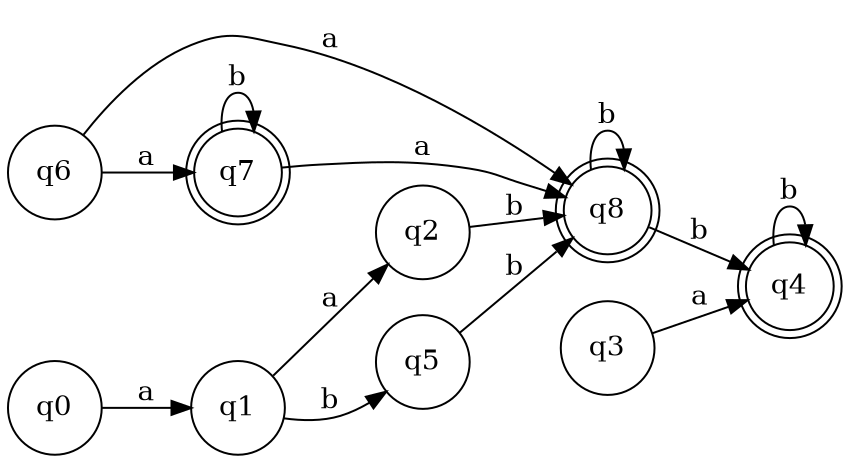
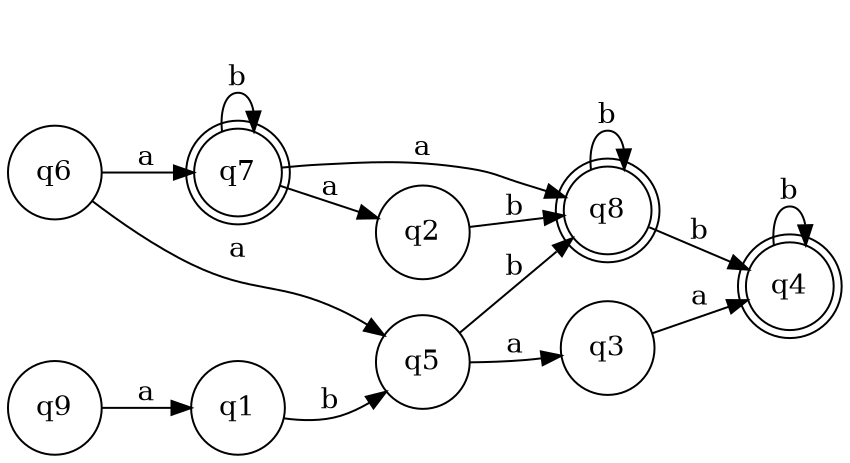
(315, 53) -> (223, 277)
(323, 327) -> (320, 199)
none -> (506, 361)
(55, 408) -> (55, 408)
